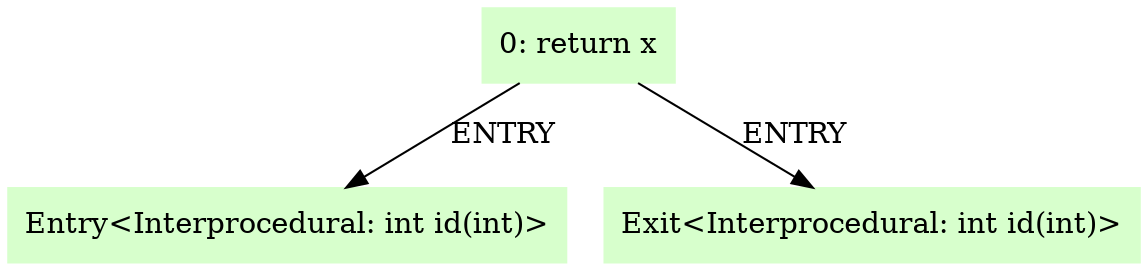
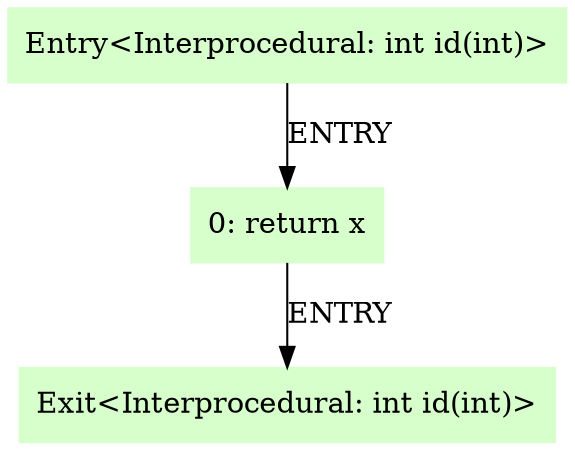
(442, 130) -> (287, 125)
